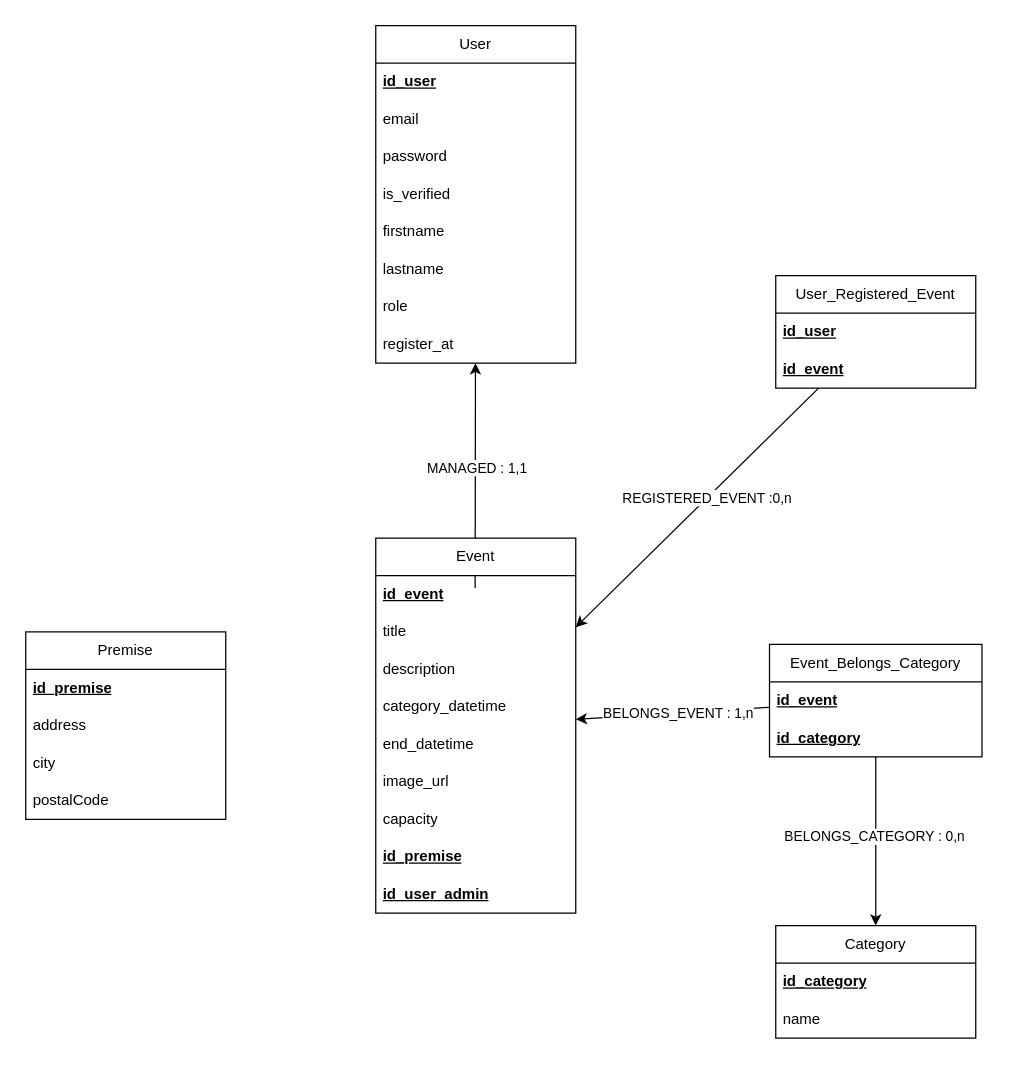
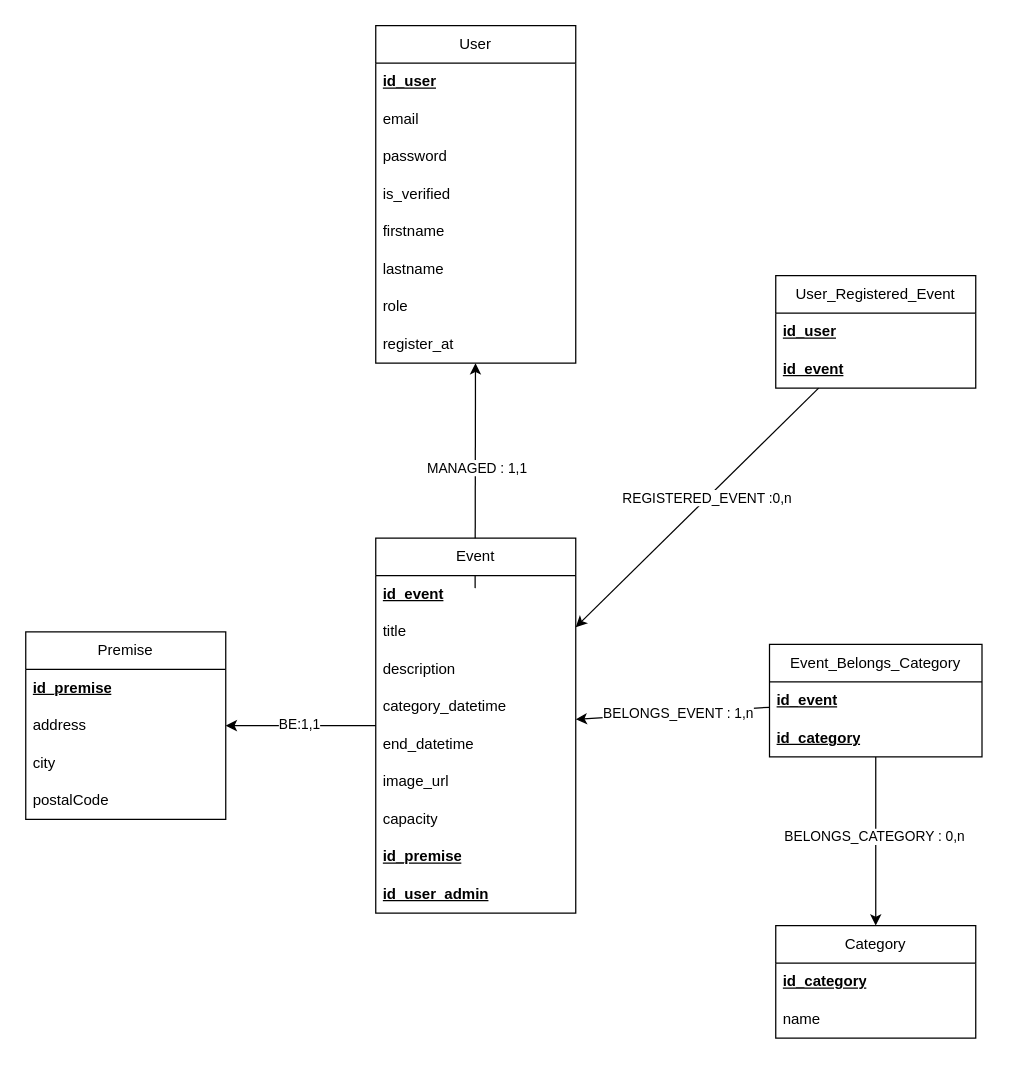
none -> (304, 726)
